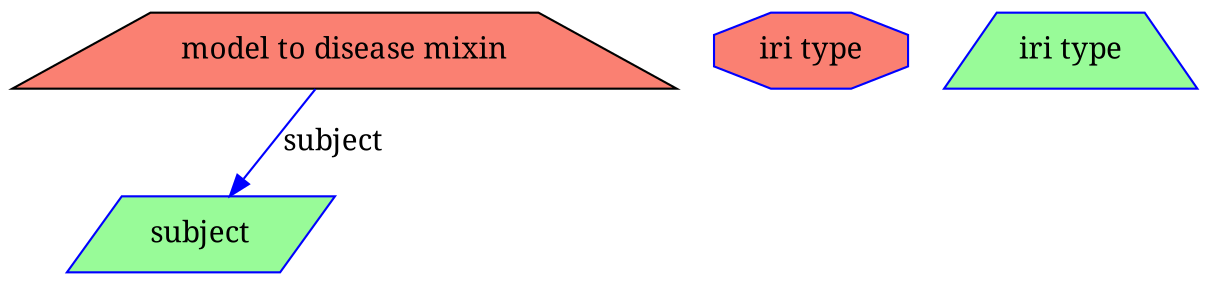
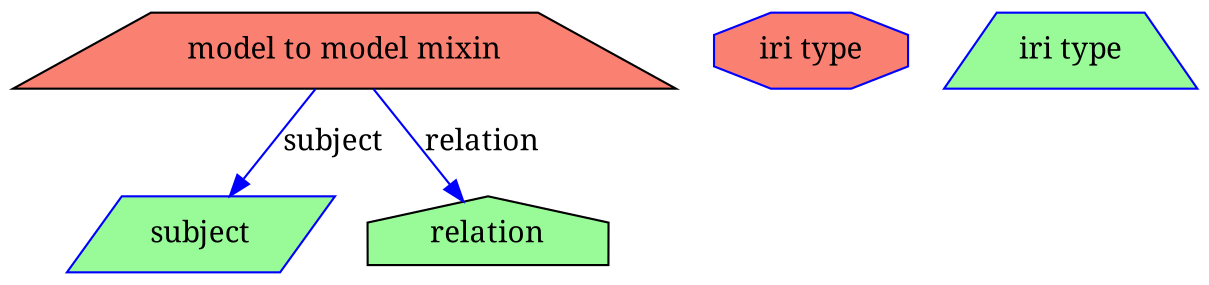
(344, 51) -> (344, 51)
none -> (488, 234)
